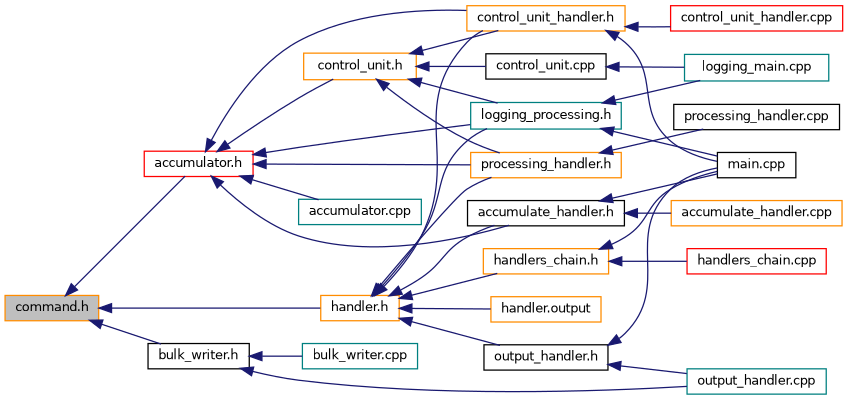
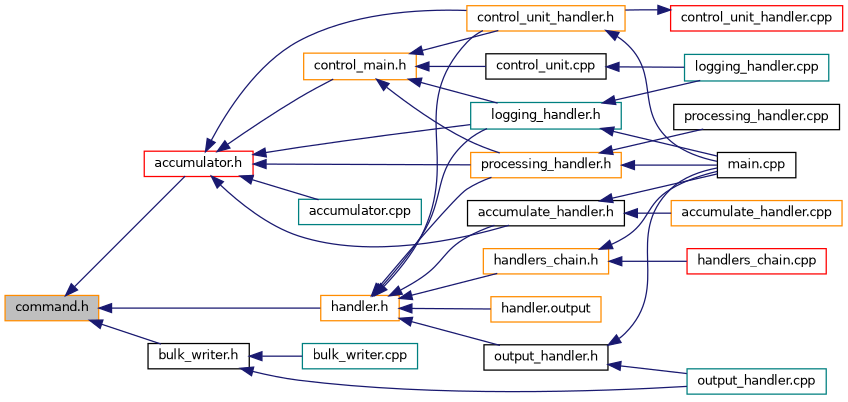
(654, 27) -> (642, 10)
(360, 66) -> (360, 66)
(757, 68) -> (757, 68)
(546, 116) -> (546, 116)
none -> (676, 165)
